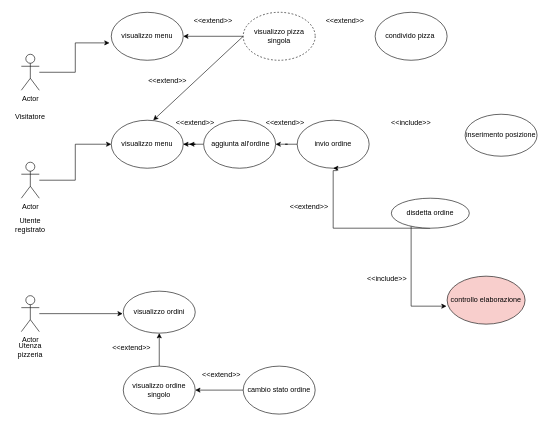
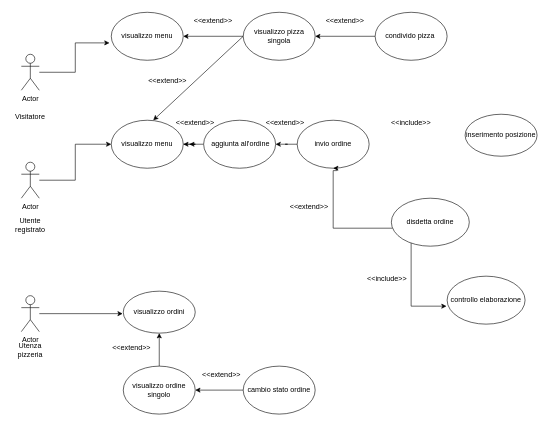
(279, 36) -> (279, 36)
none -> (320, 36)
(431, 213) -> (431, 222)
(486, 300) -> (486, 300)
